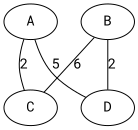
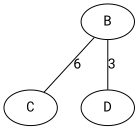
(31, 22) -> none
(112, 65) -> (112, 65)
